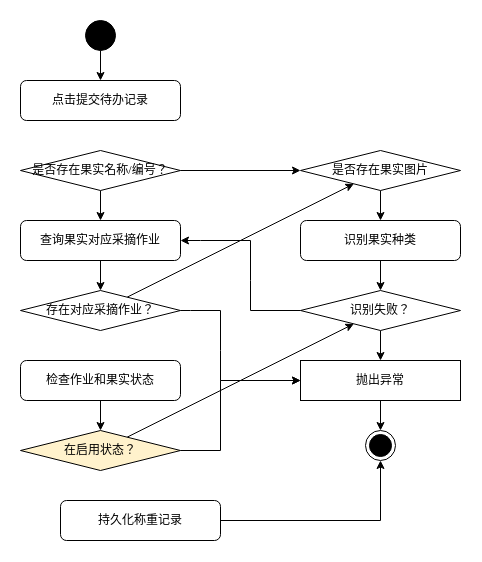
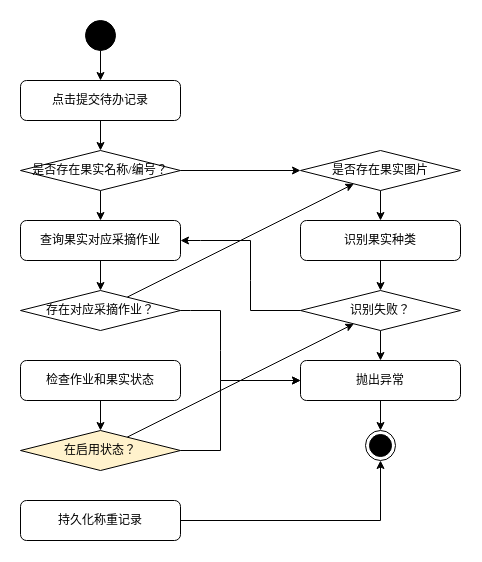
none -> (101, 132)
(381, 381) -> (381, 381)
(141, 521) -> (101, 521)
